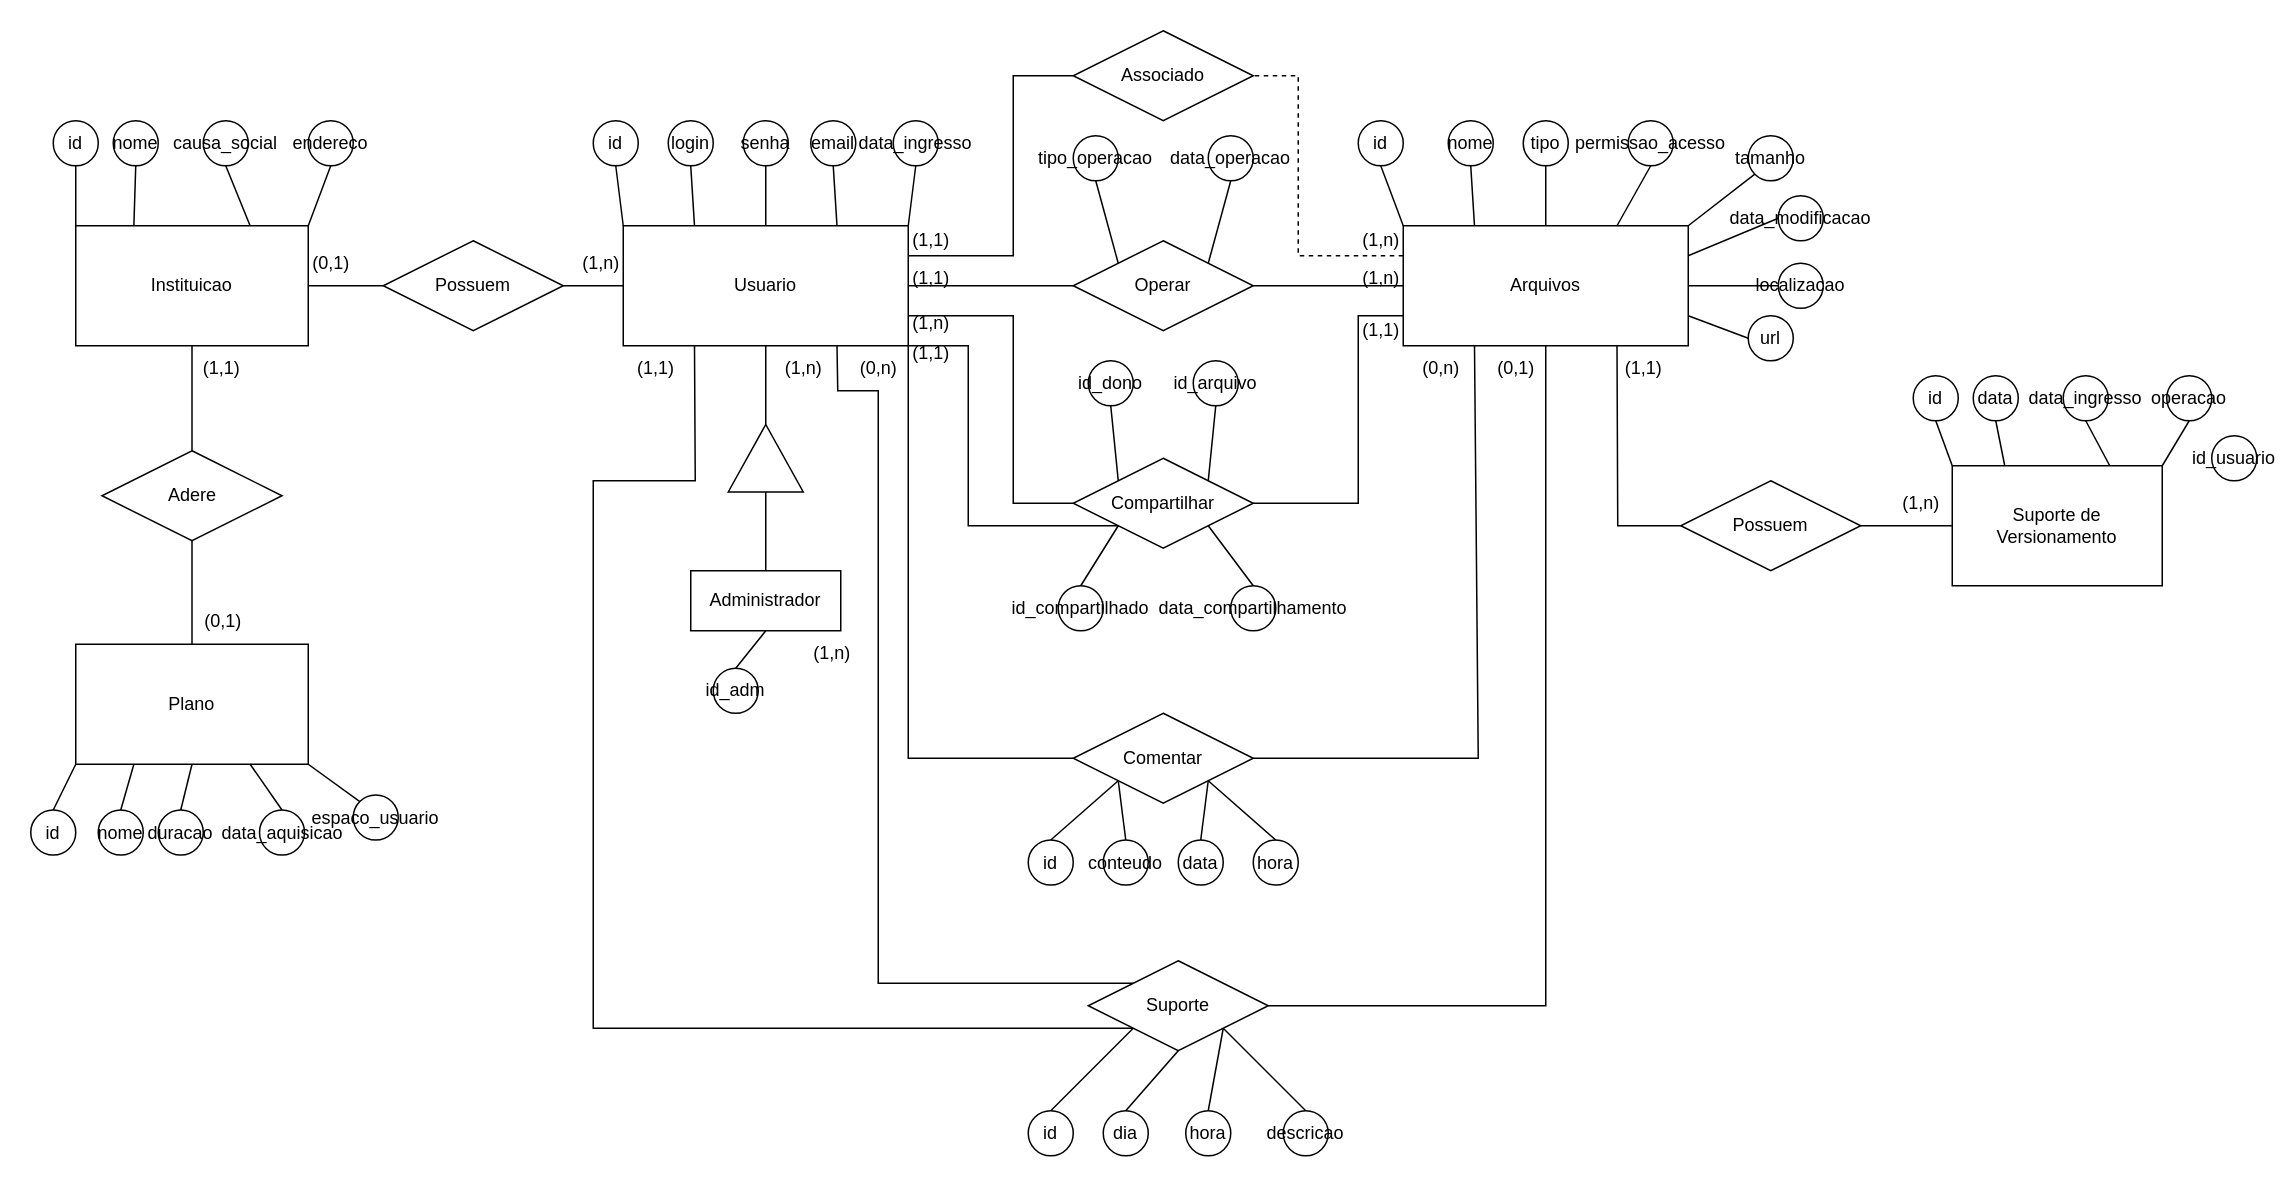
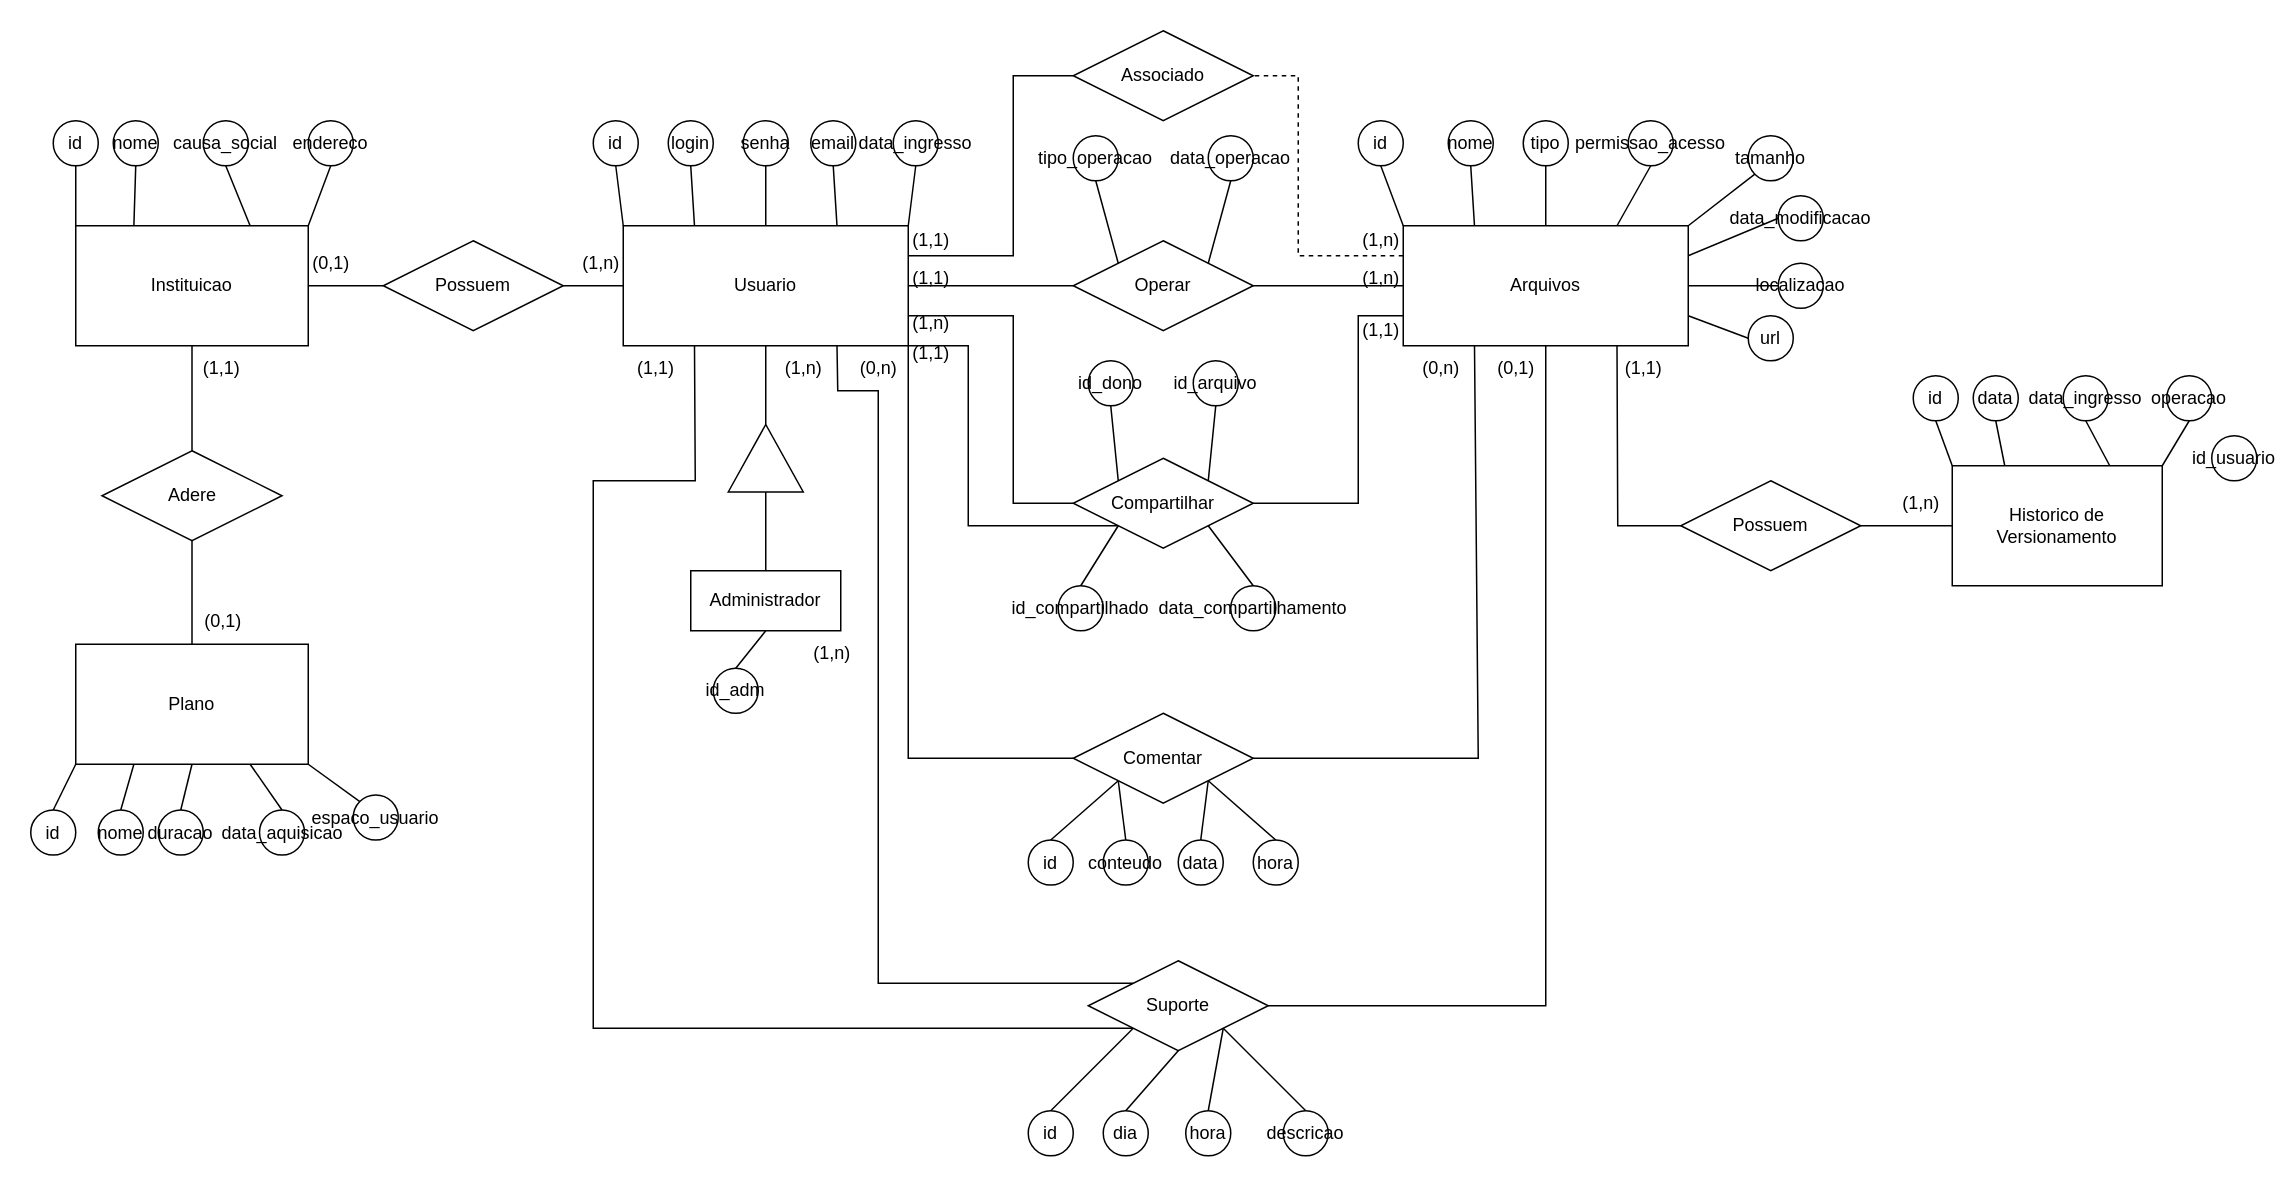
(2057, 526) -> (2057, 526)
